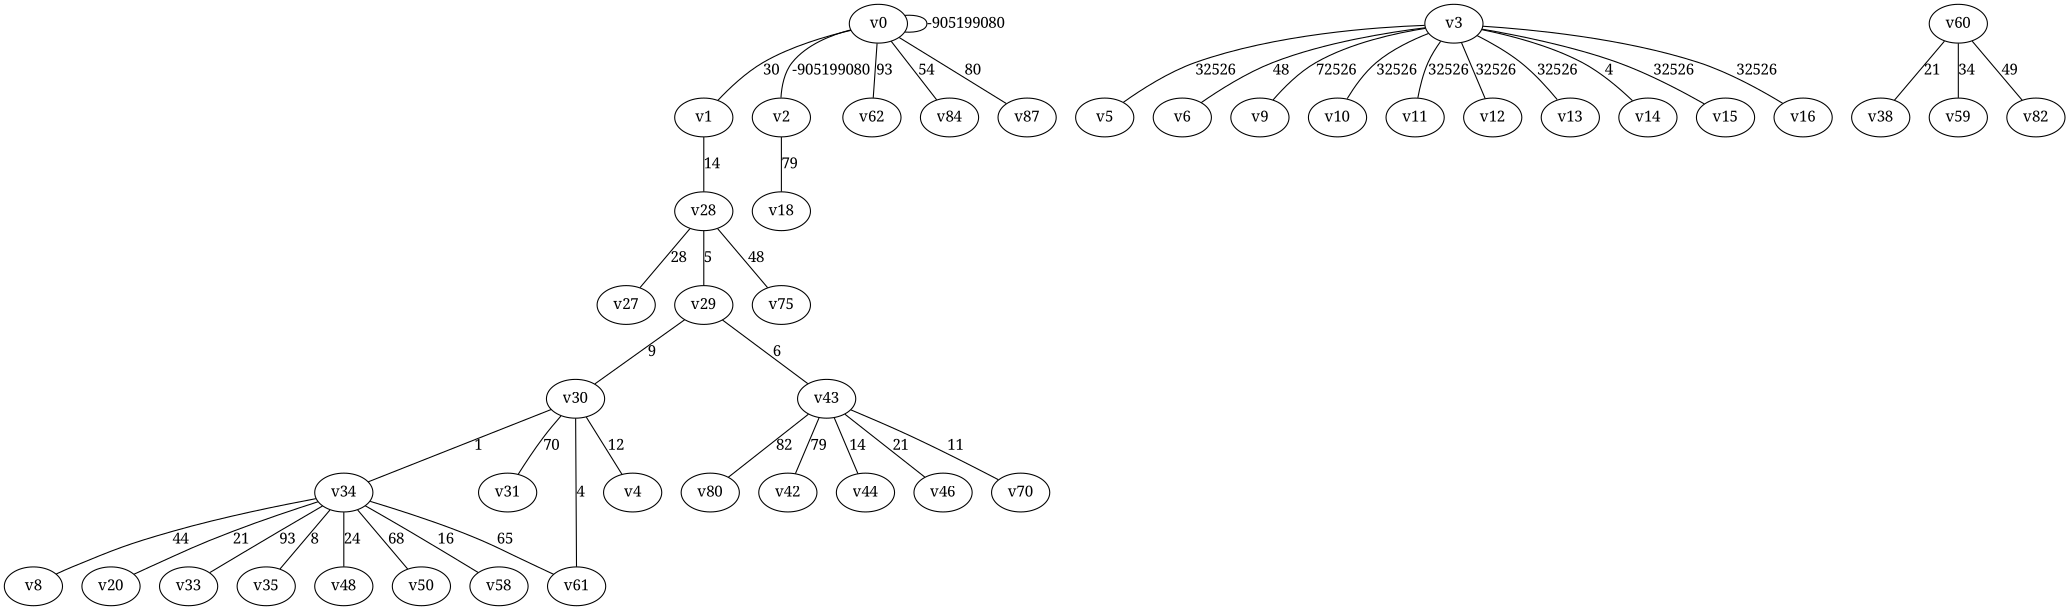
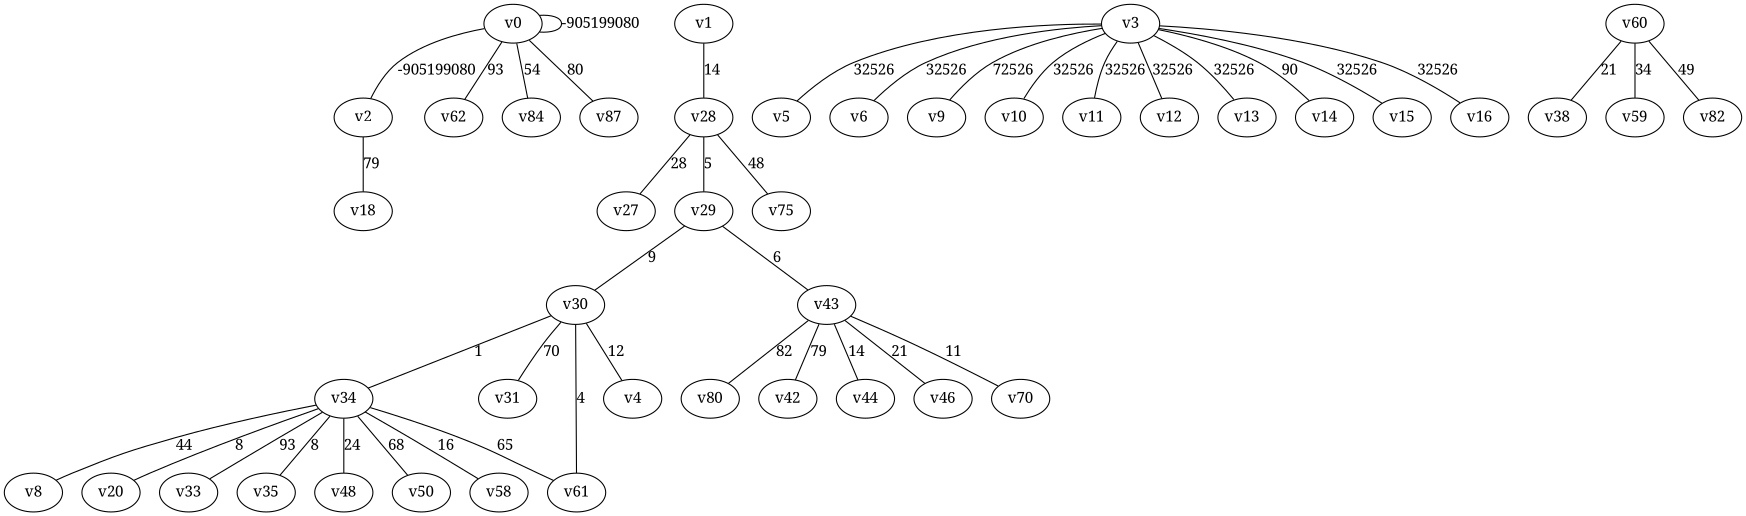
(779, 55) -> none
(1281, 71) -> (946, 71)
(1609, 71) -> (1290, 71)
(241, 539) -> (239, 446)
